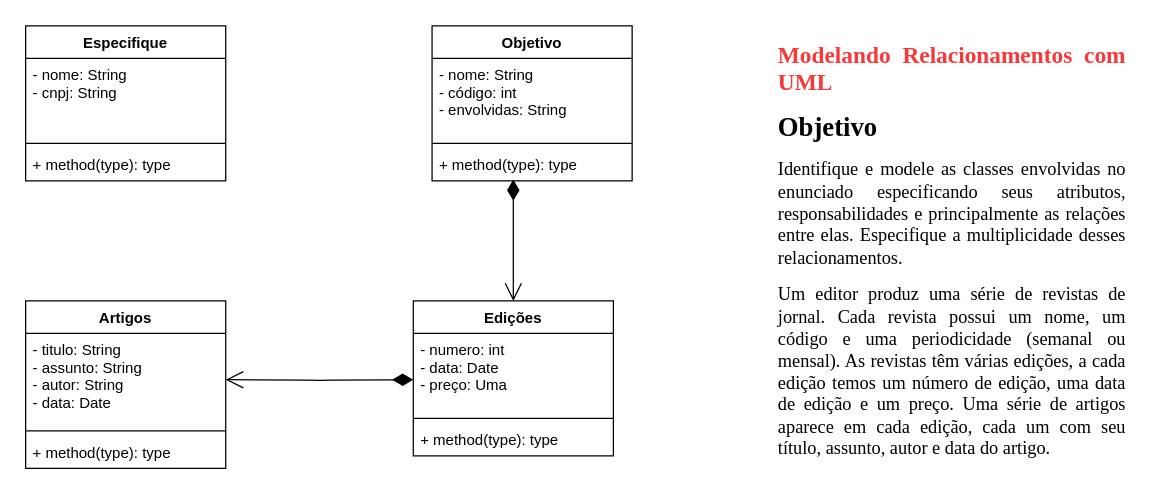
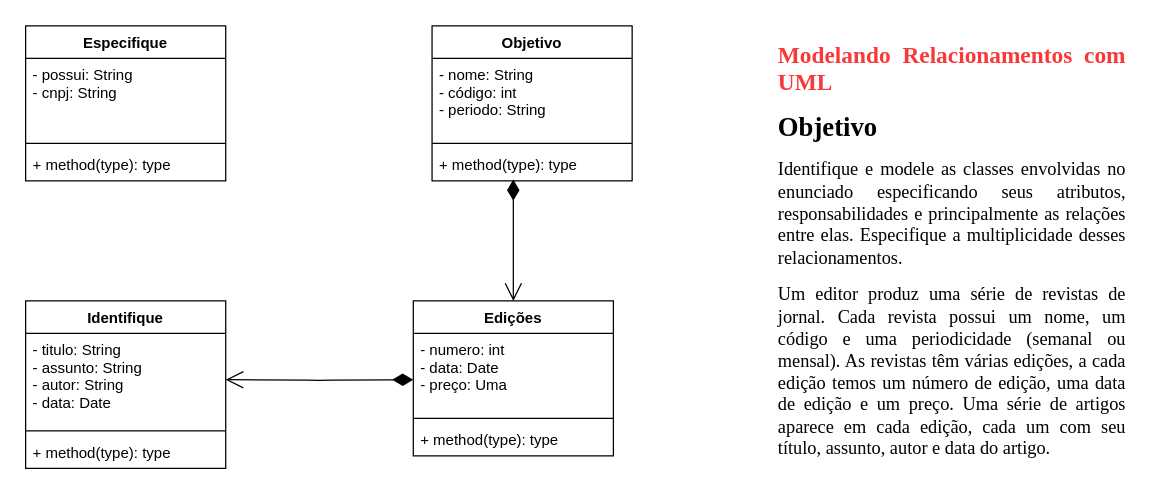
(84, 75) -> (90, 75)
(490, 75) -> (490, 75)
(125, 318) -> (125, 318)
